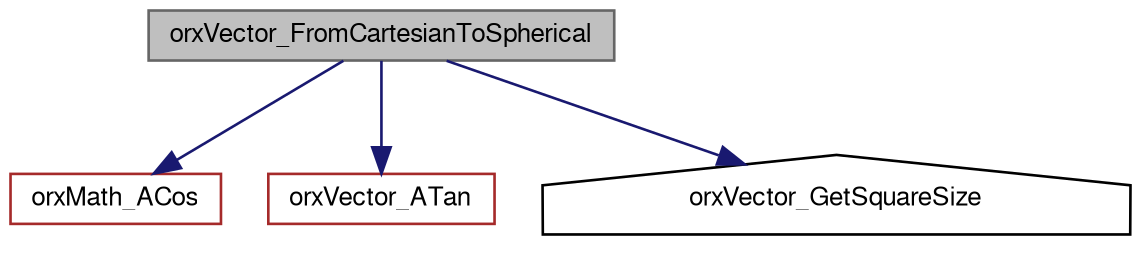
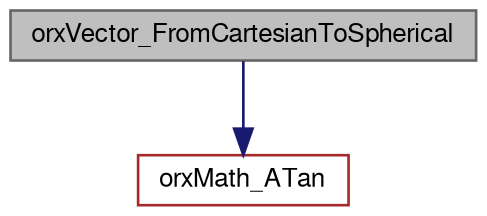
(116, 199) -> none
(381, 199) -> (243, 180)
(837, 199) -> none
